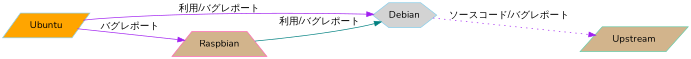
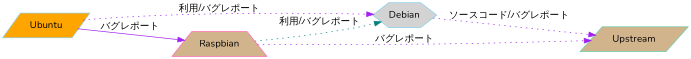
(225, 14) -> (225, 14)
(315, 34) -> (315, 34)
none -> (421, 44)
